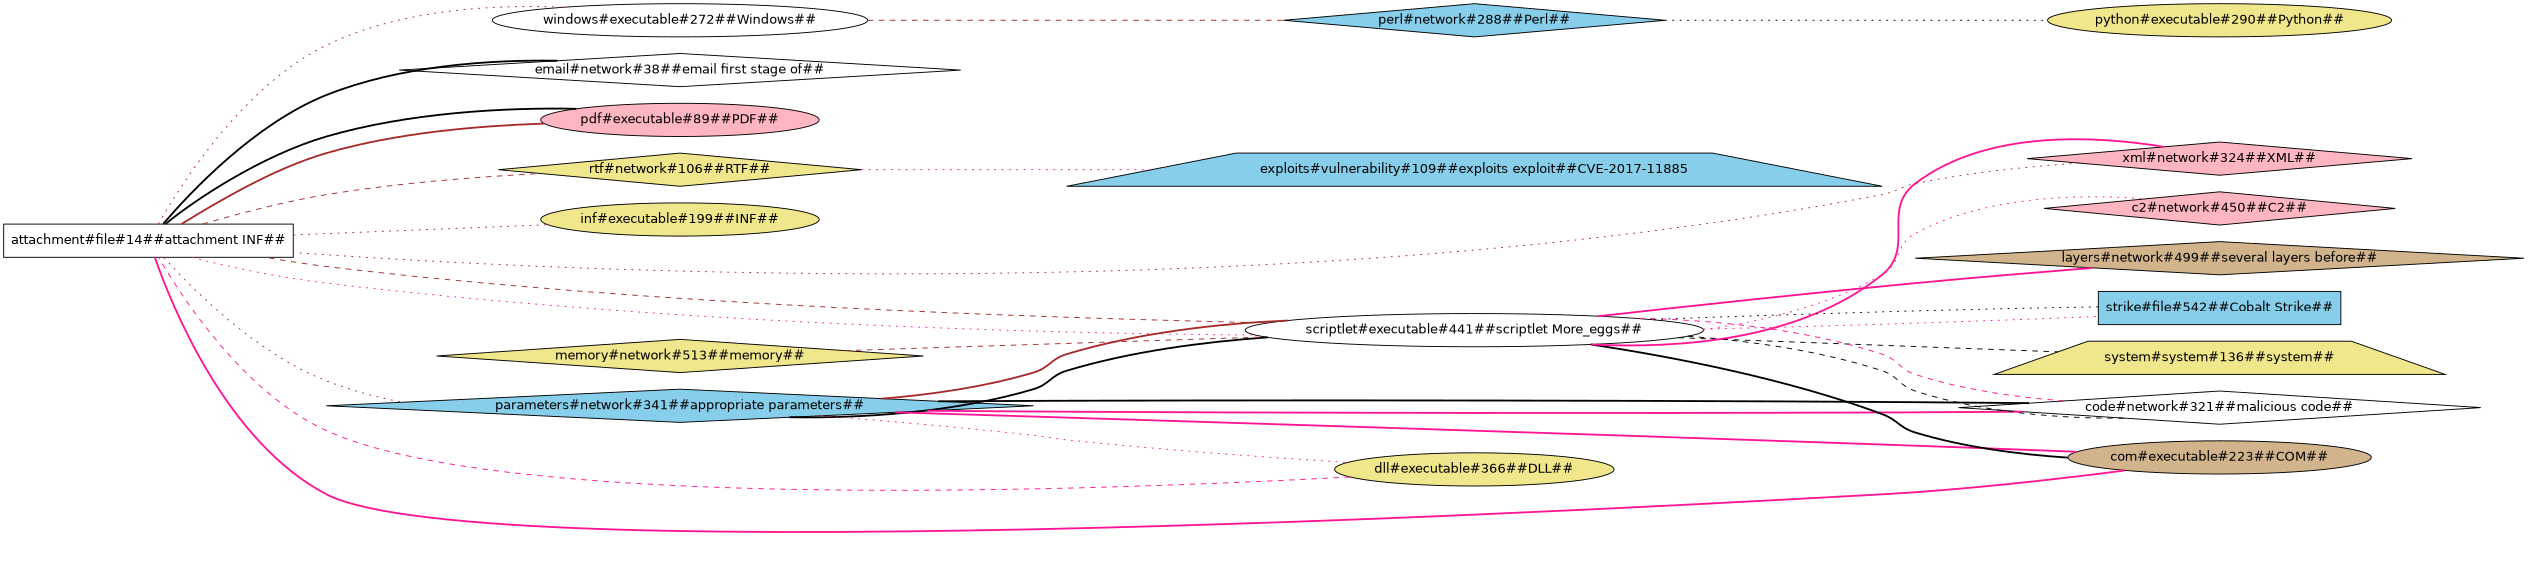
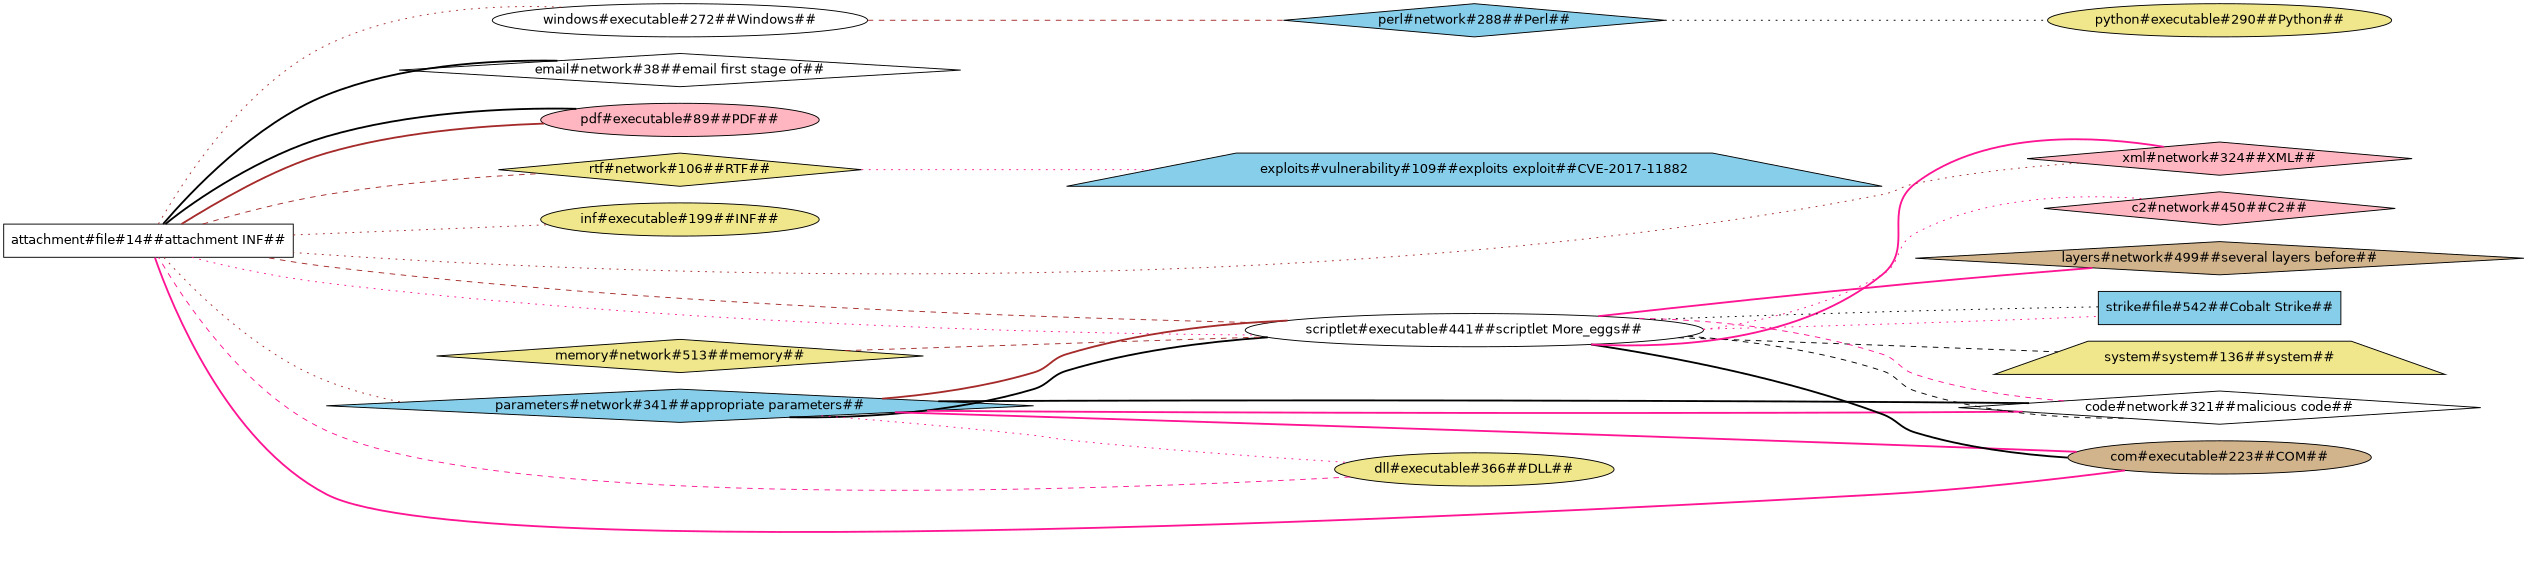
(1474, 170) -> (1474, 170)
